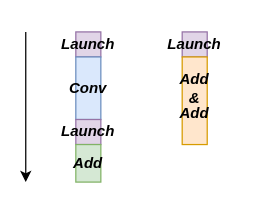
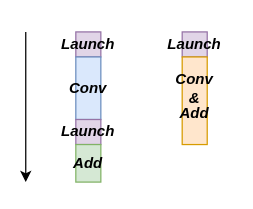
(194, 88) -> (194, 88)
